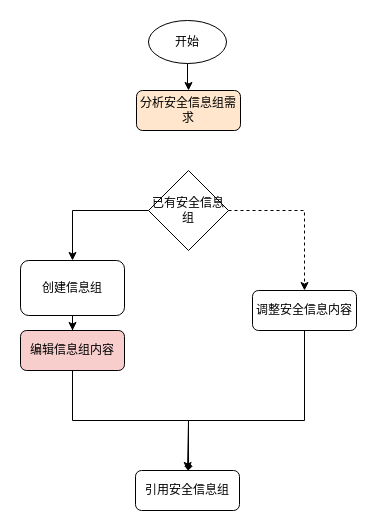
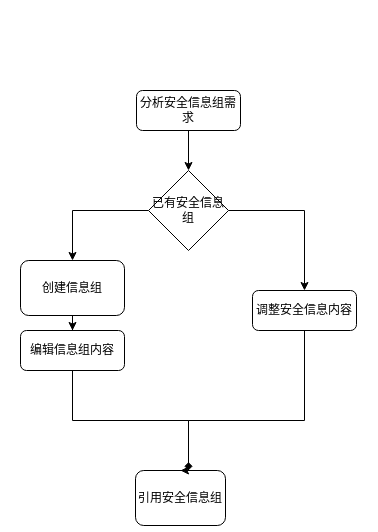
(188, 42) -> none
(188, 75) -> none
(189, 111) -> (189, 111)
none -> (189, 147)
(304, 211) -> (304, 211)
(73, 351) -> (73, 351)
(188, 491) -> (181, 498)
